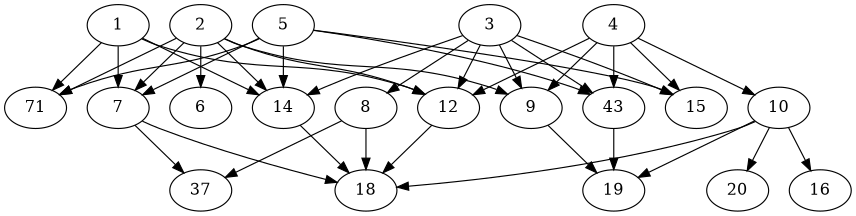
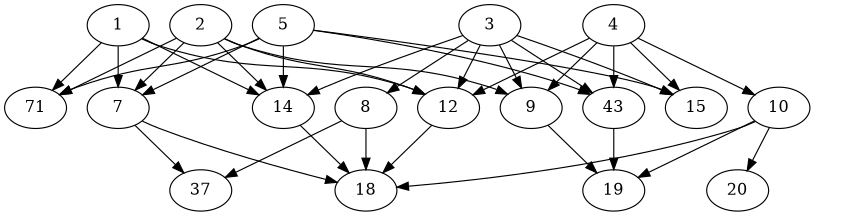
(201, 108) -> none
(820, 190) -> none
